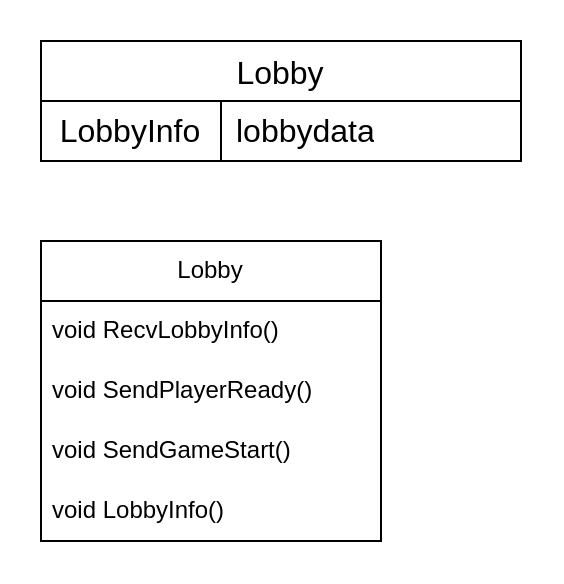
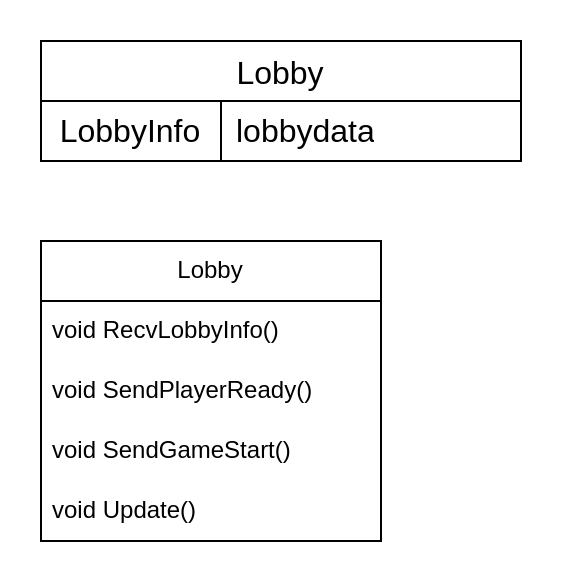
(154, 511) -> (134, 511)
